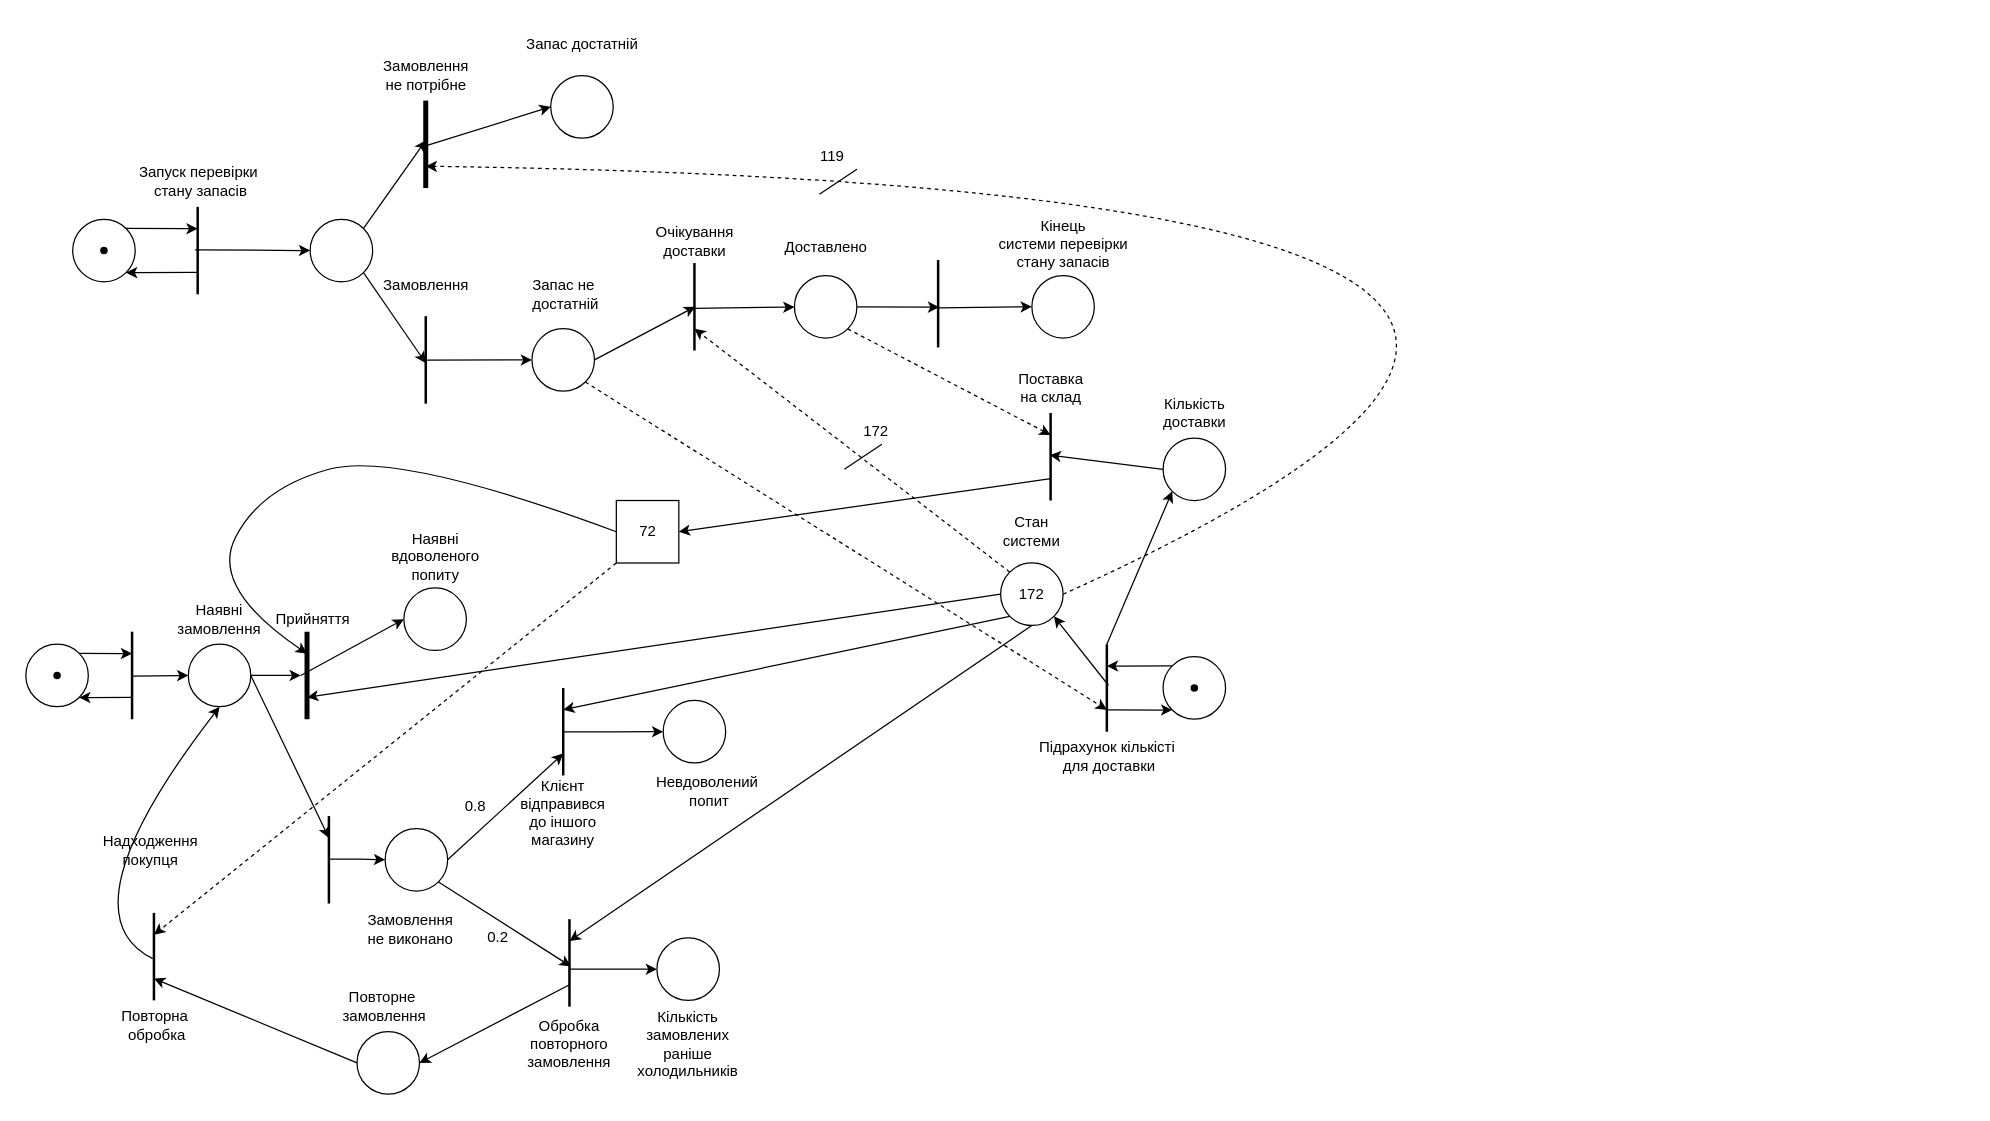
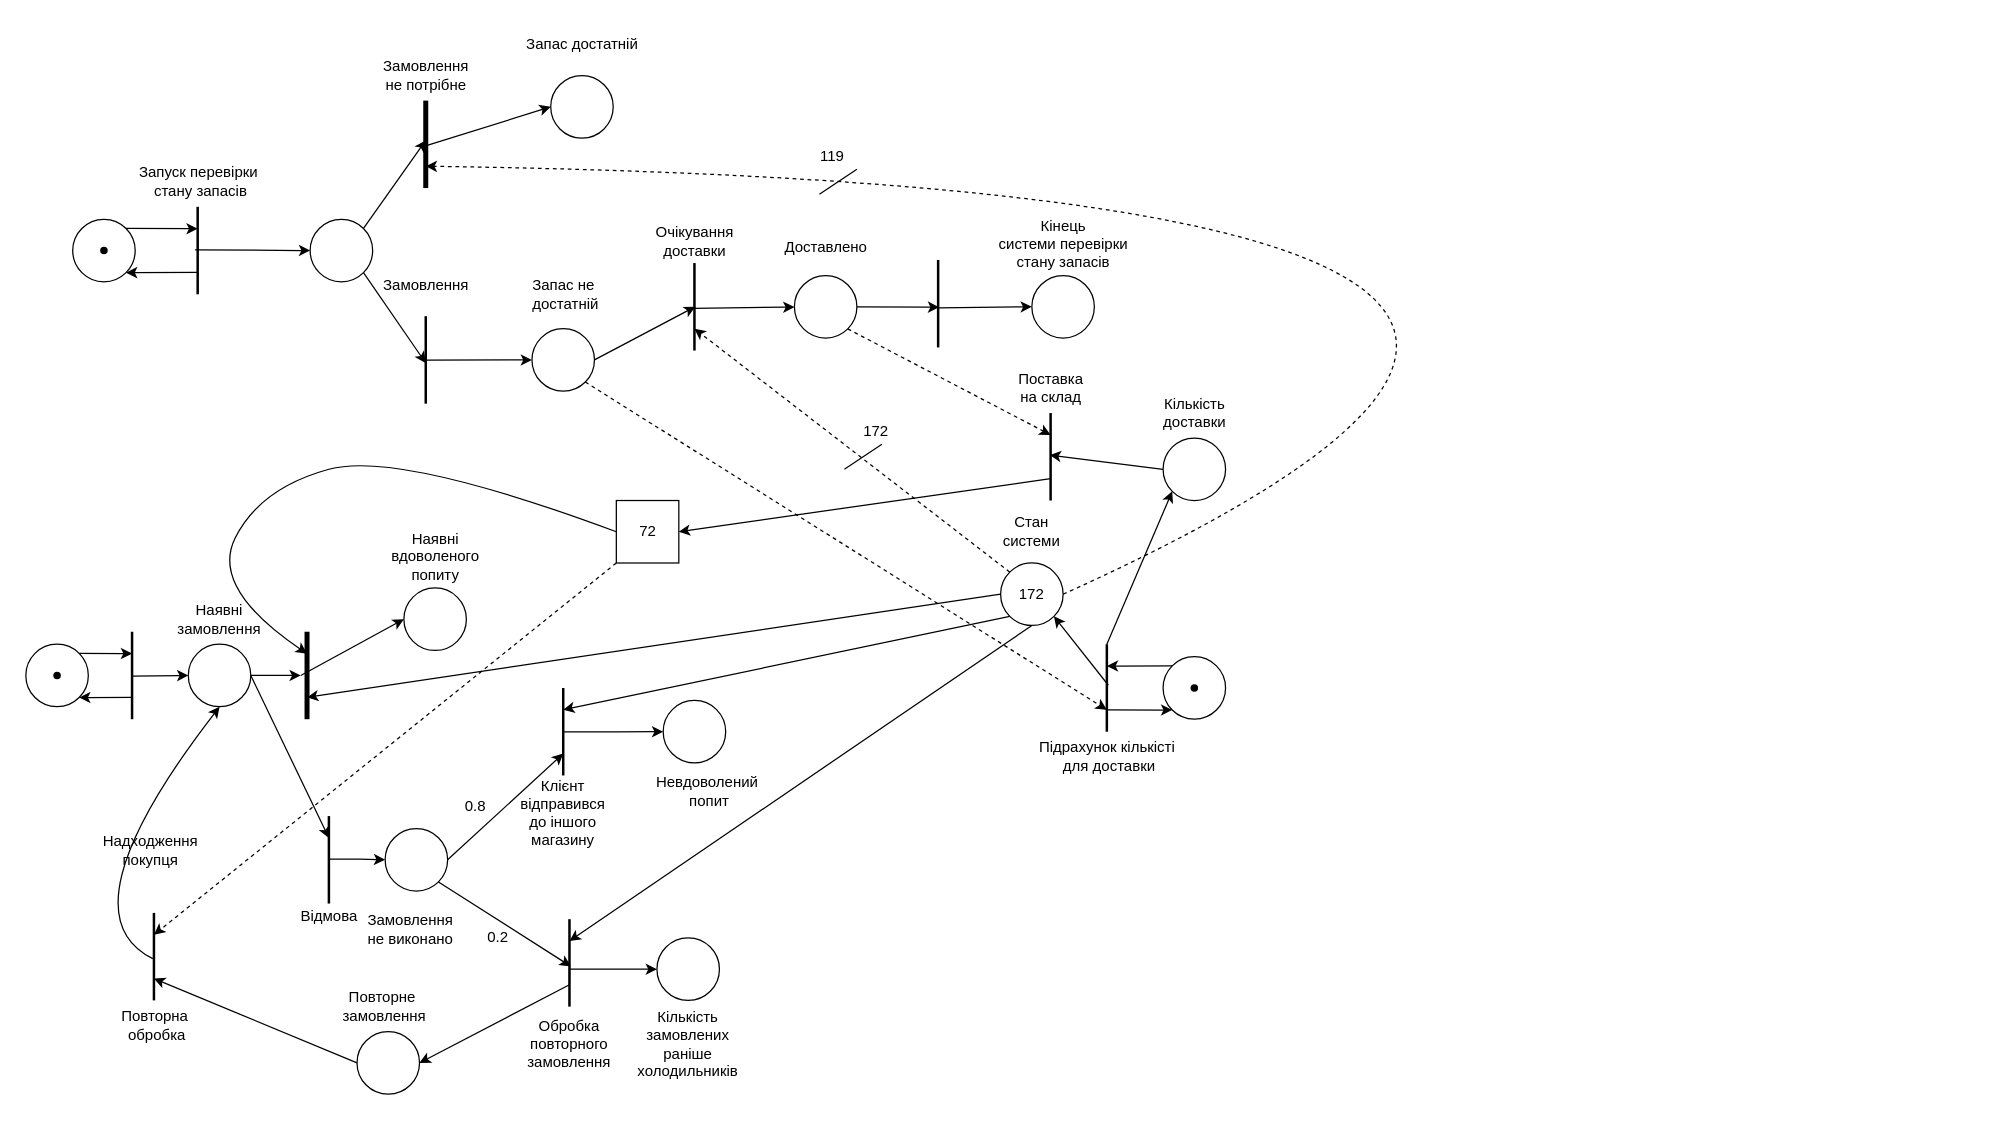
(313, 619) -> none
none -> (329, 916)
